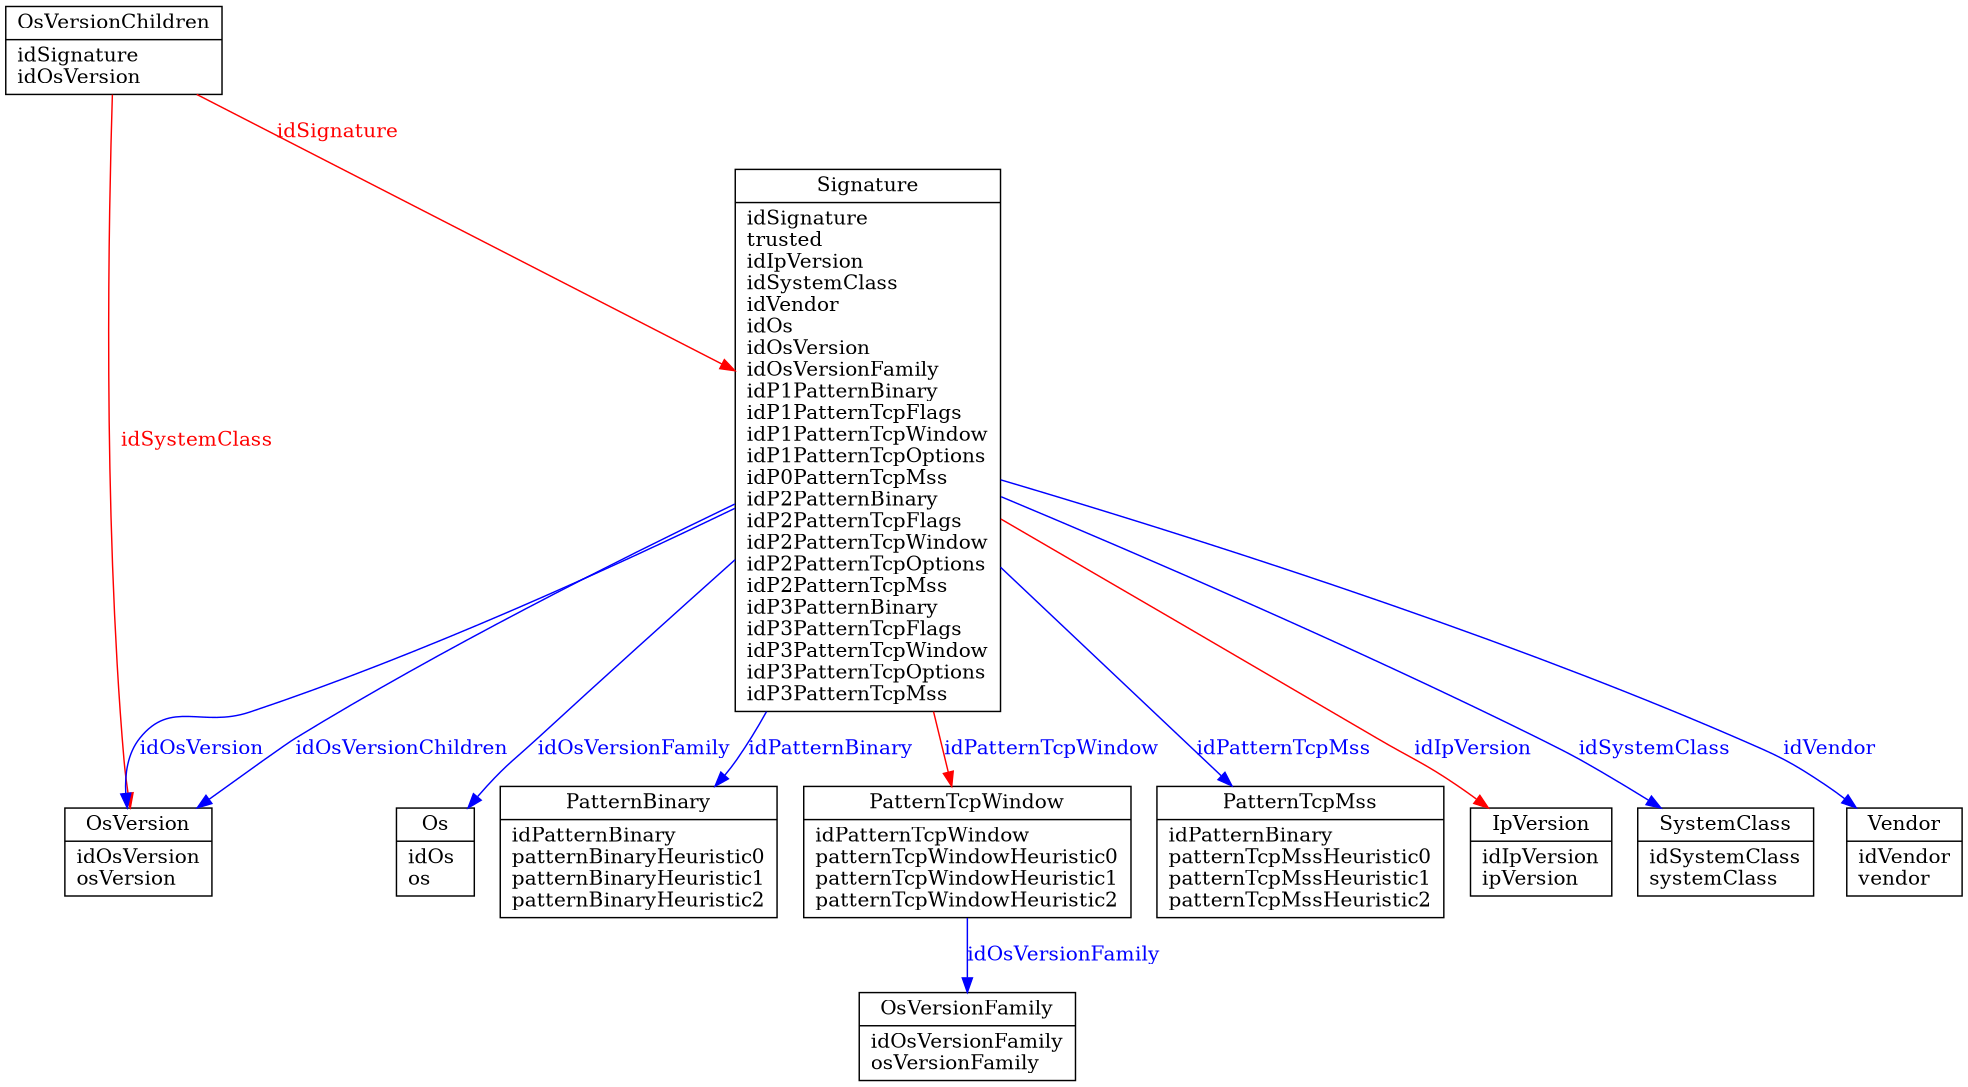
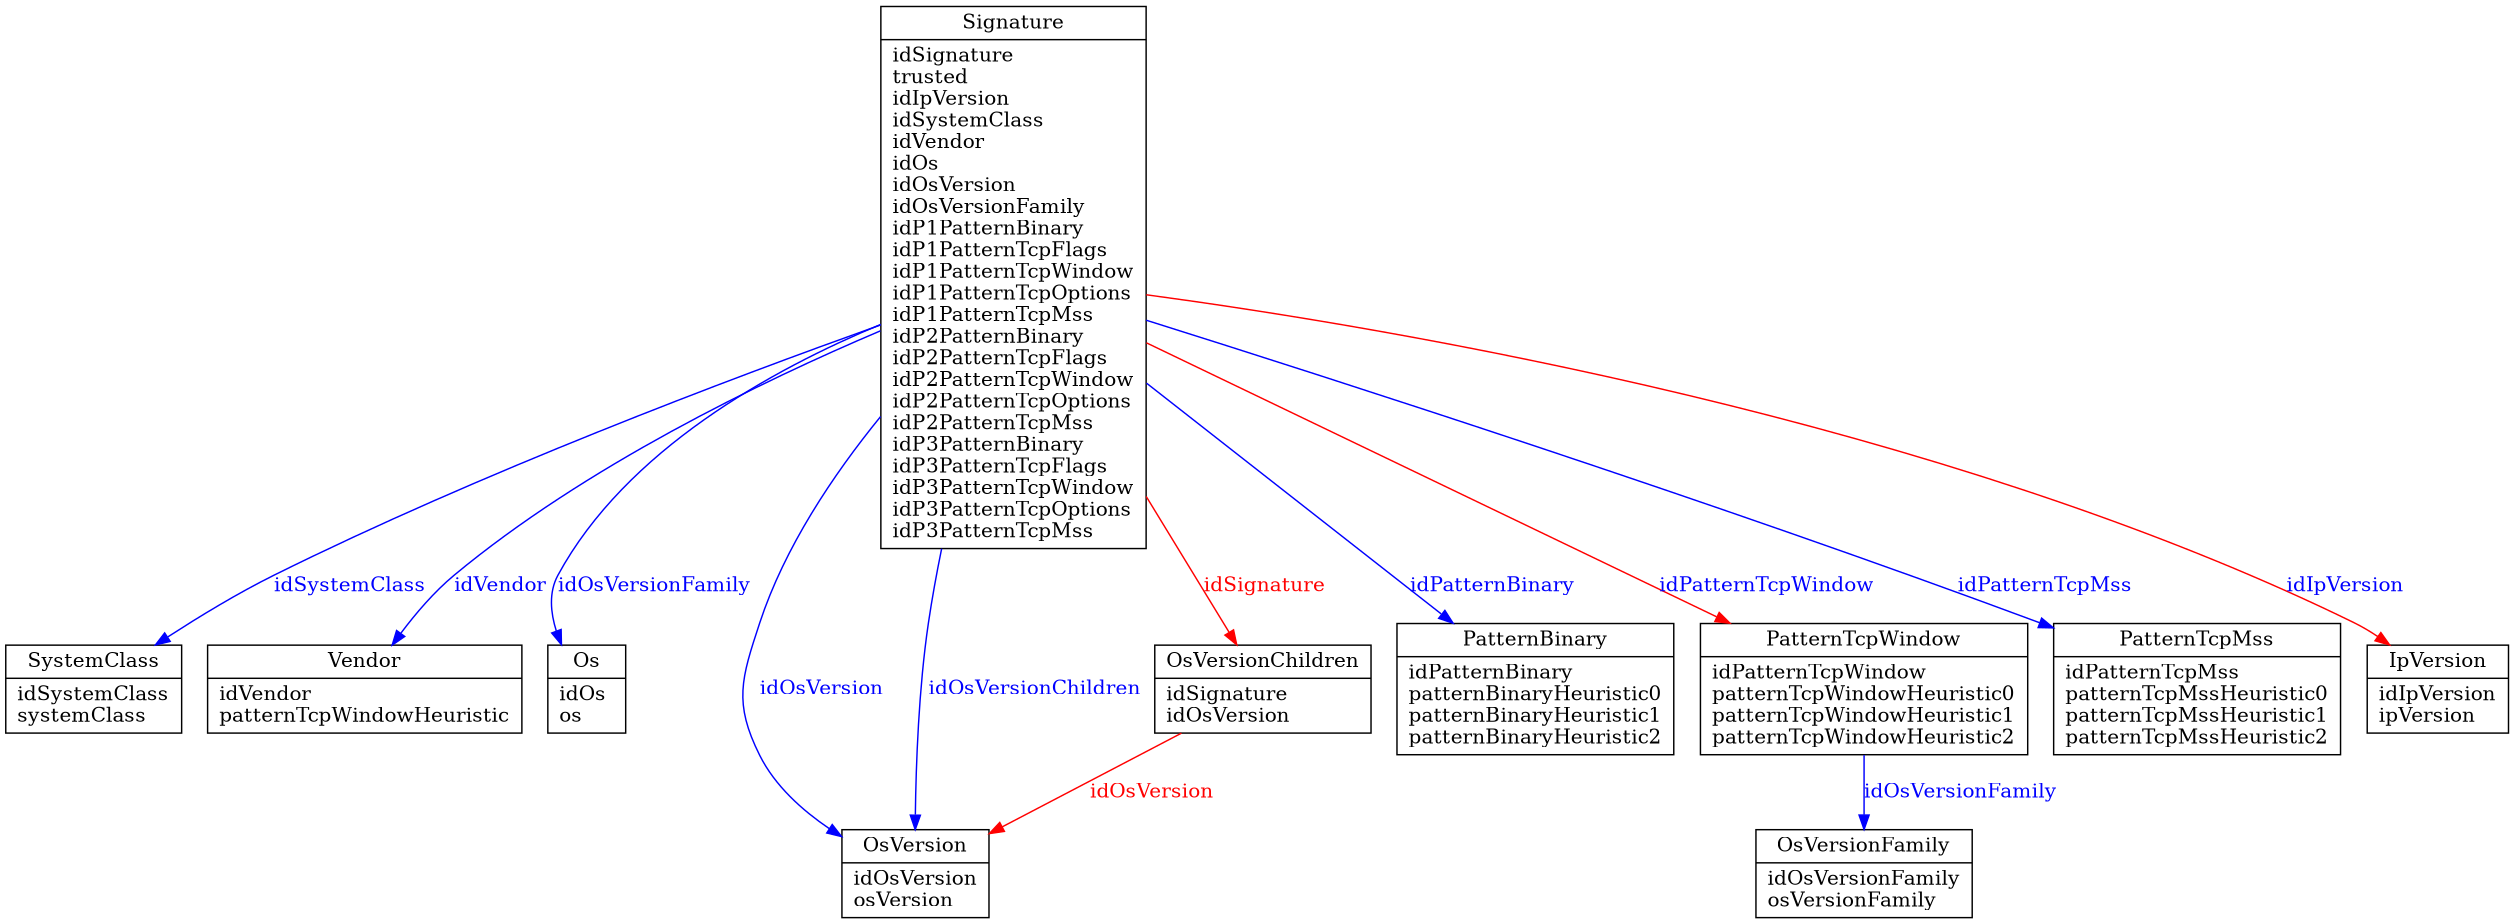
(459, 229) -> (1188, 564)
(198, 440) -> (1152, 792)
(848, 478) -> (993, 315)
(1251, 835) -> (2152, 673)
(1894, 879) -> (365, 716)
